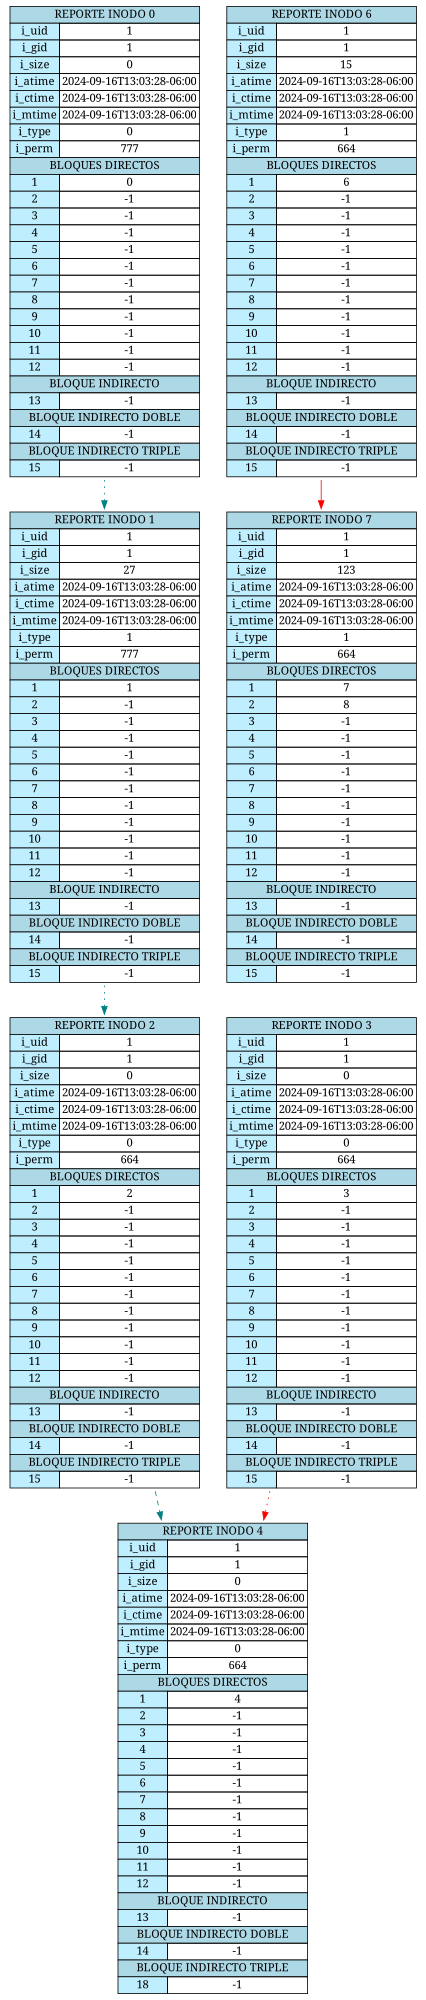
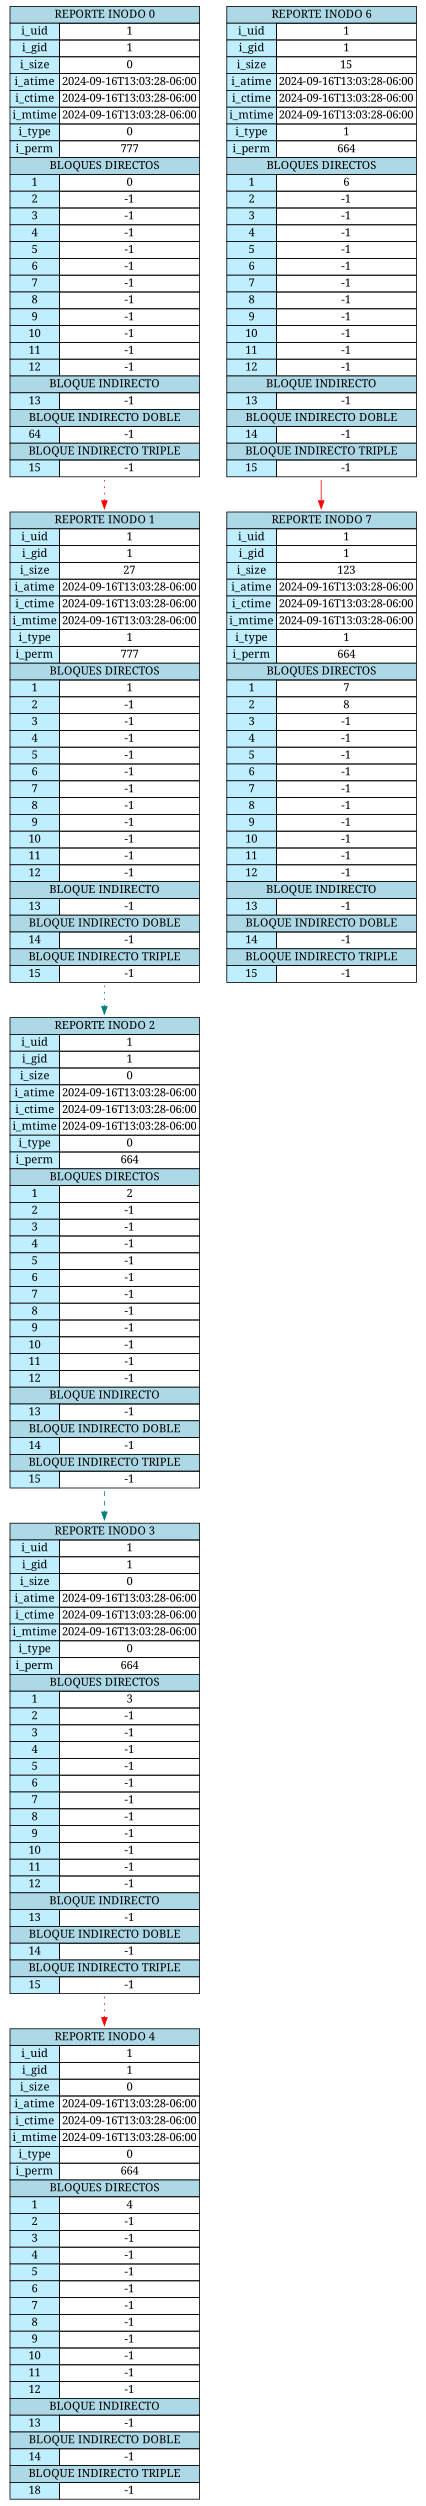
(35, 434) -> (35, 434)
(104, 490) -> (104, 490)
(158, 1502) -> (104, 1502)
